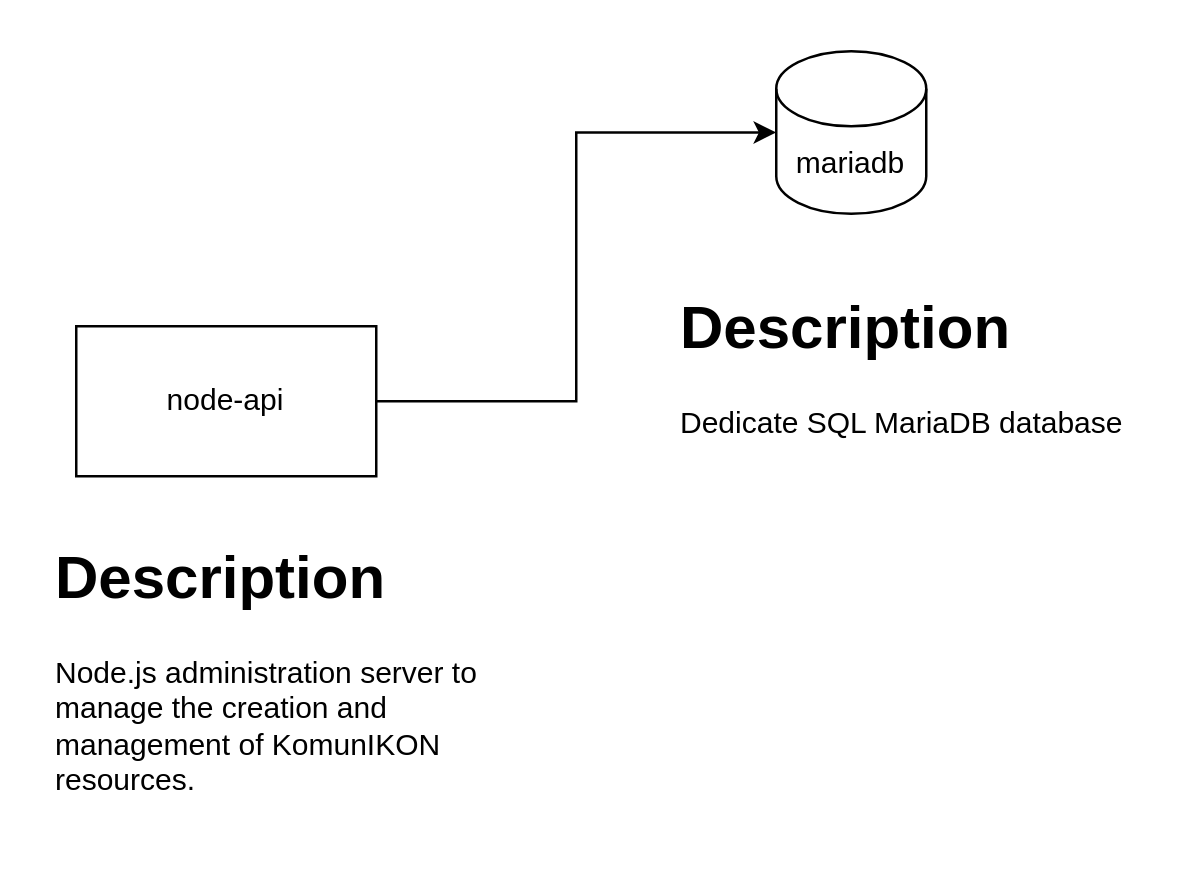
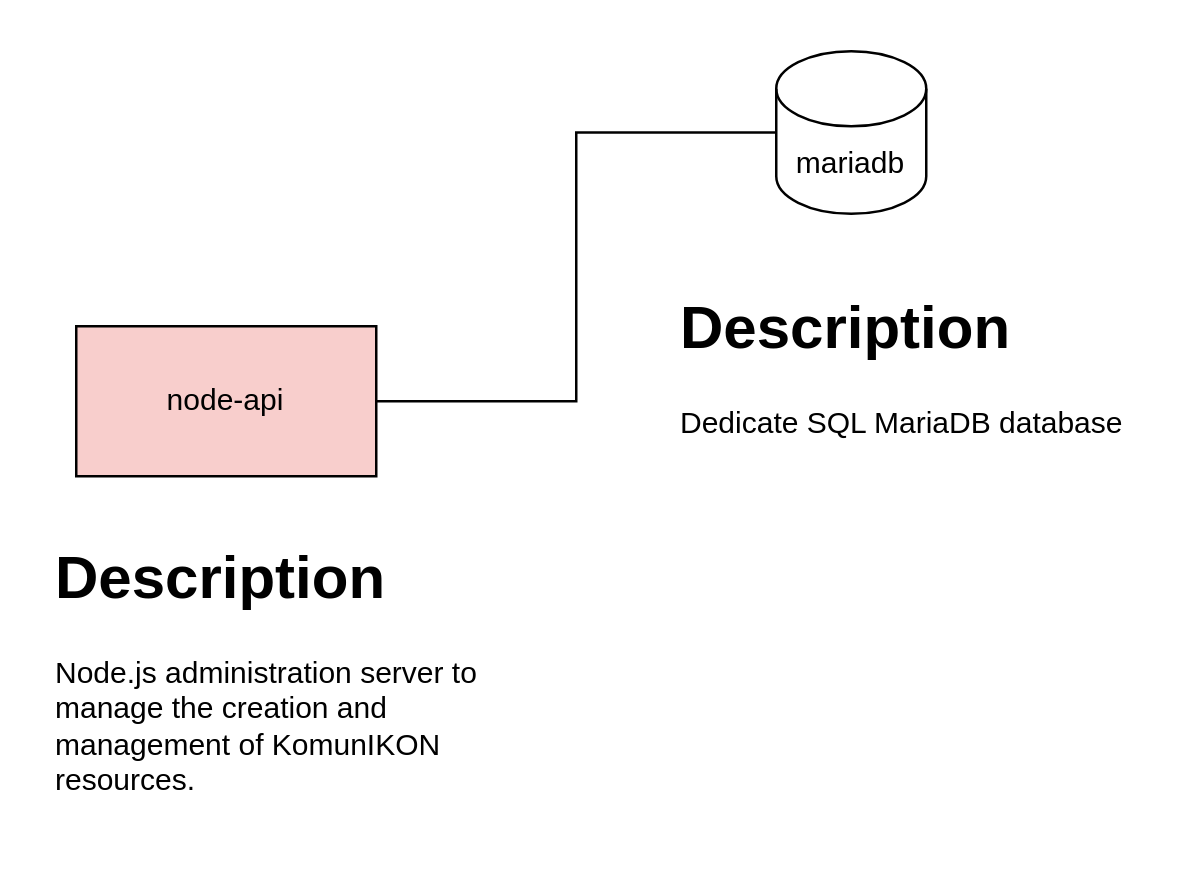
(758, 133) -> (764, 133)
(226, 401) -> (226, 401)
